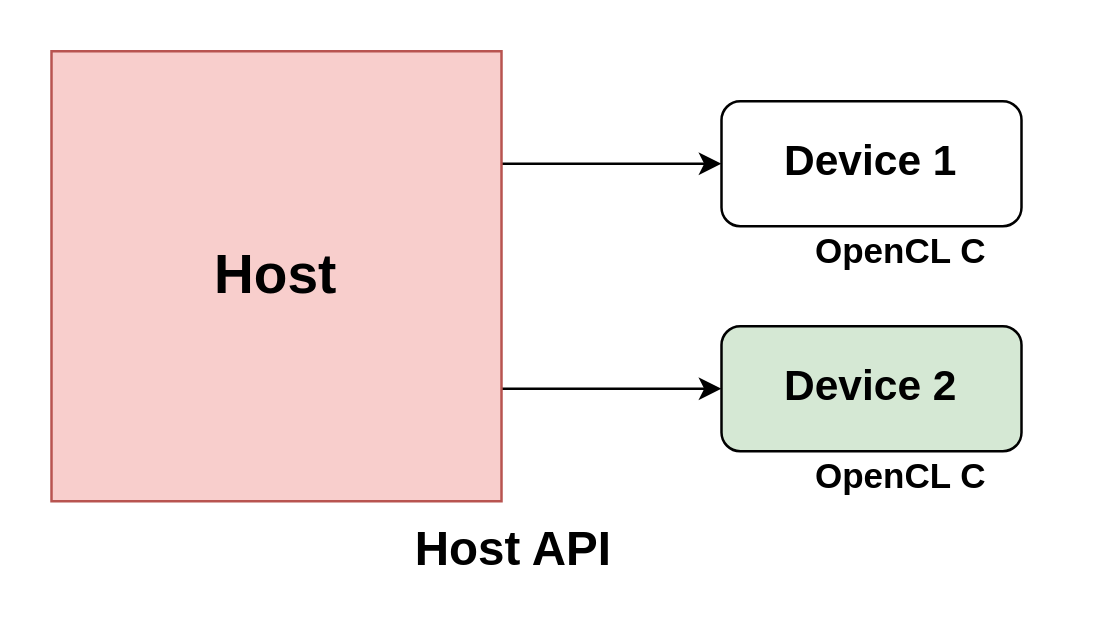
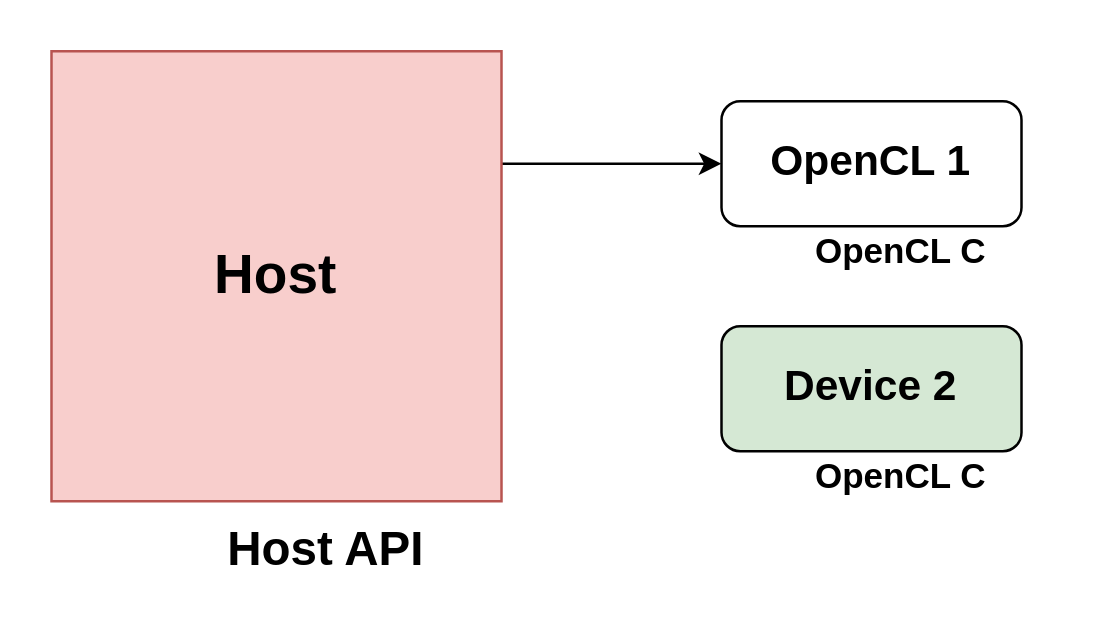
(871, 164) -> (871, 164)
(603, 389) -> none
(514, 551) -> (326, 551)
